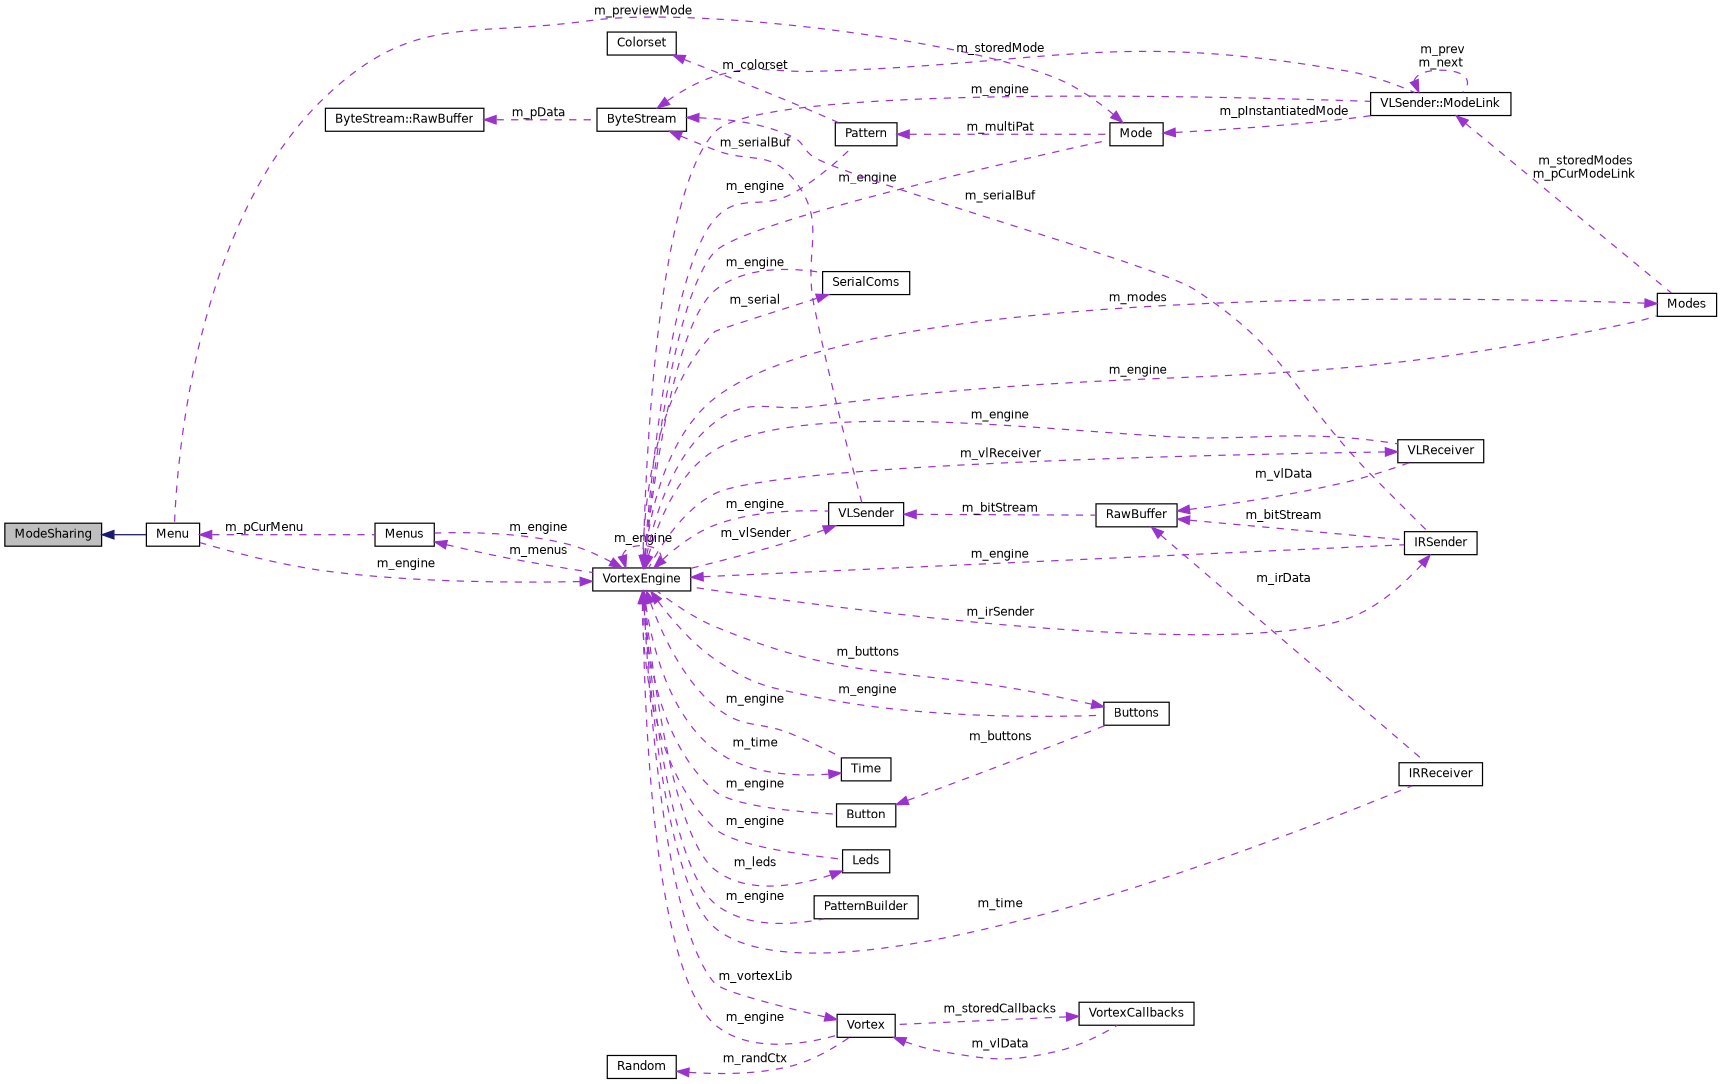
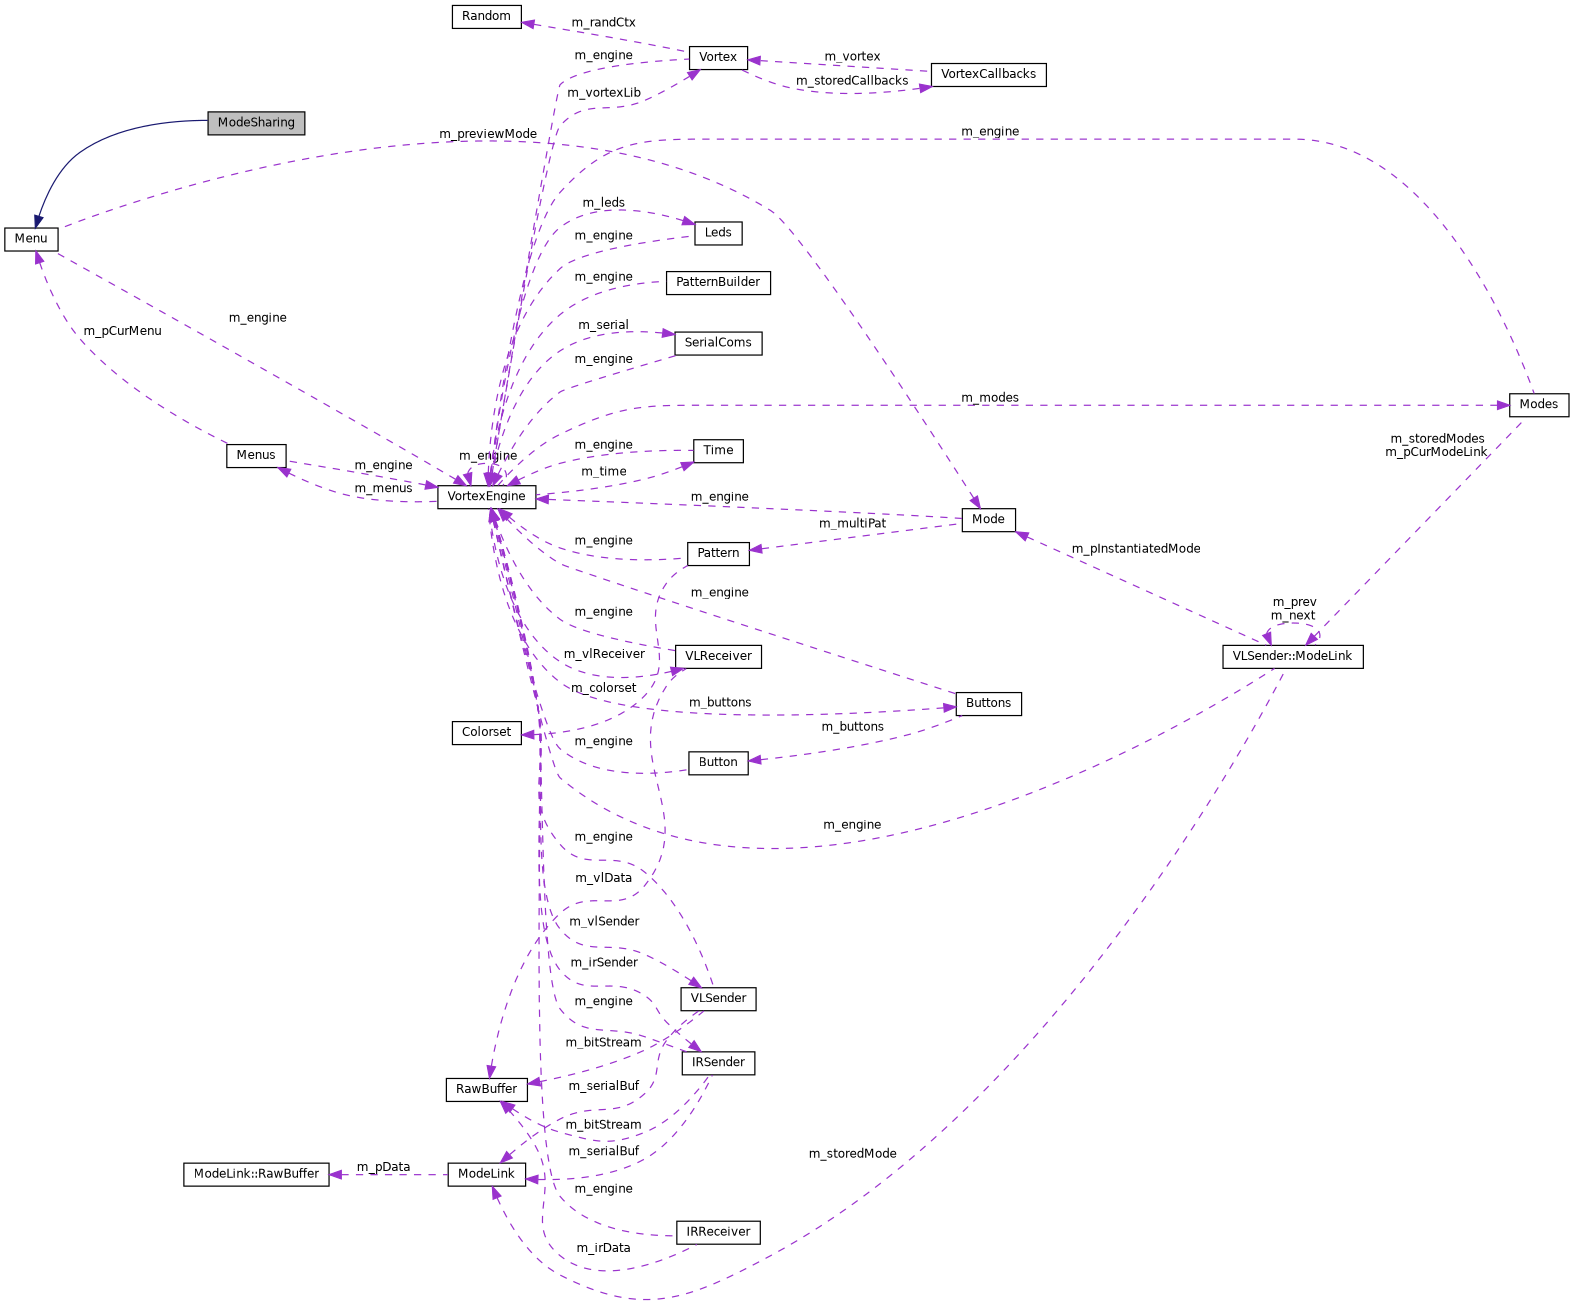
(405, 120) -> (256, 1175)
(642, 120) -> (487, 1175)
(1006, 515) -> (627, 1057)
(130, 535) -> (105, 139)
(999, 904) -> (602, 1190)
(999, 1045) -> (851, 57)
